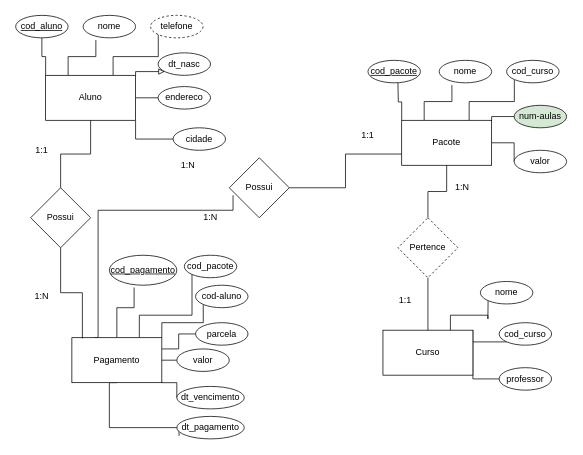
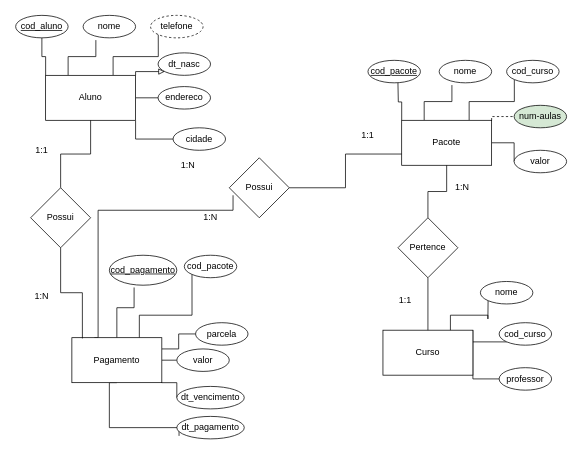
(502, 117) -> (502, 117)
(428, 248) -> (428, 248)
(222, 297) -> none
(184, 323) -> none
